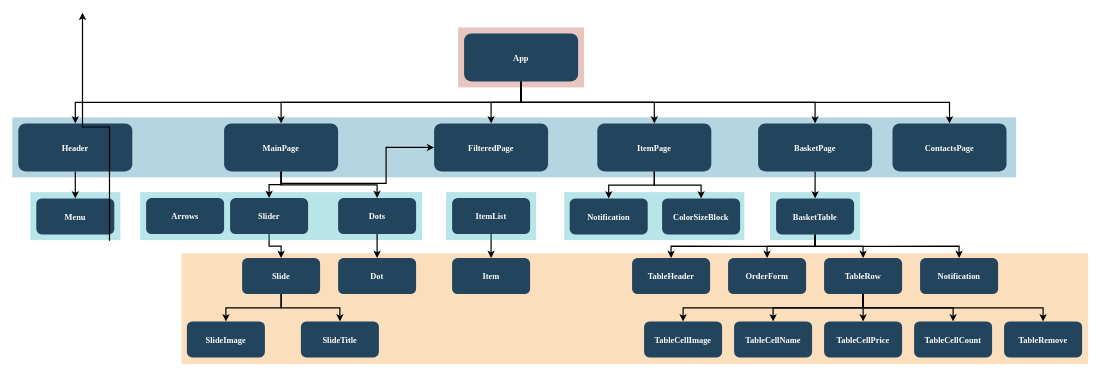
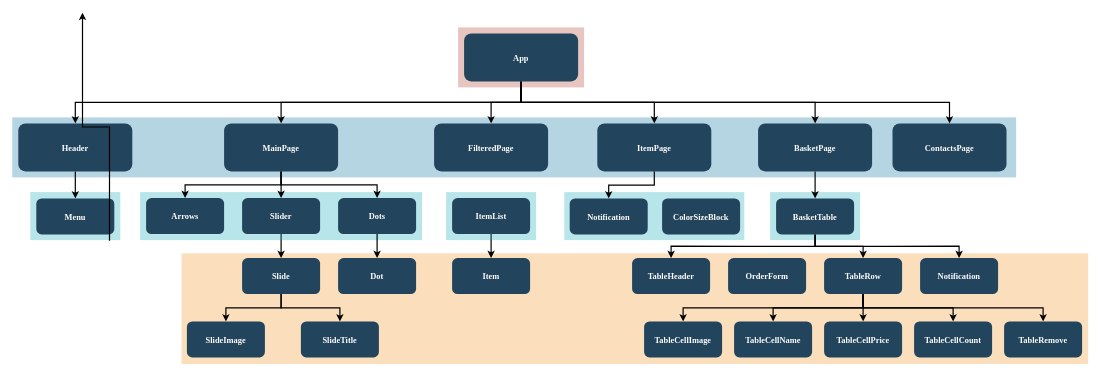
(386, 148) -> (222, 185)
(683, 185) -> none
(269, 216) -> (281, 216)
(767, 251) -> none
